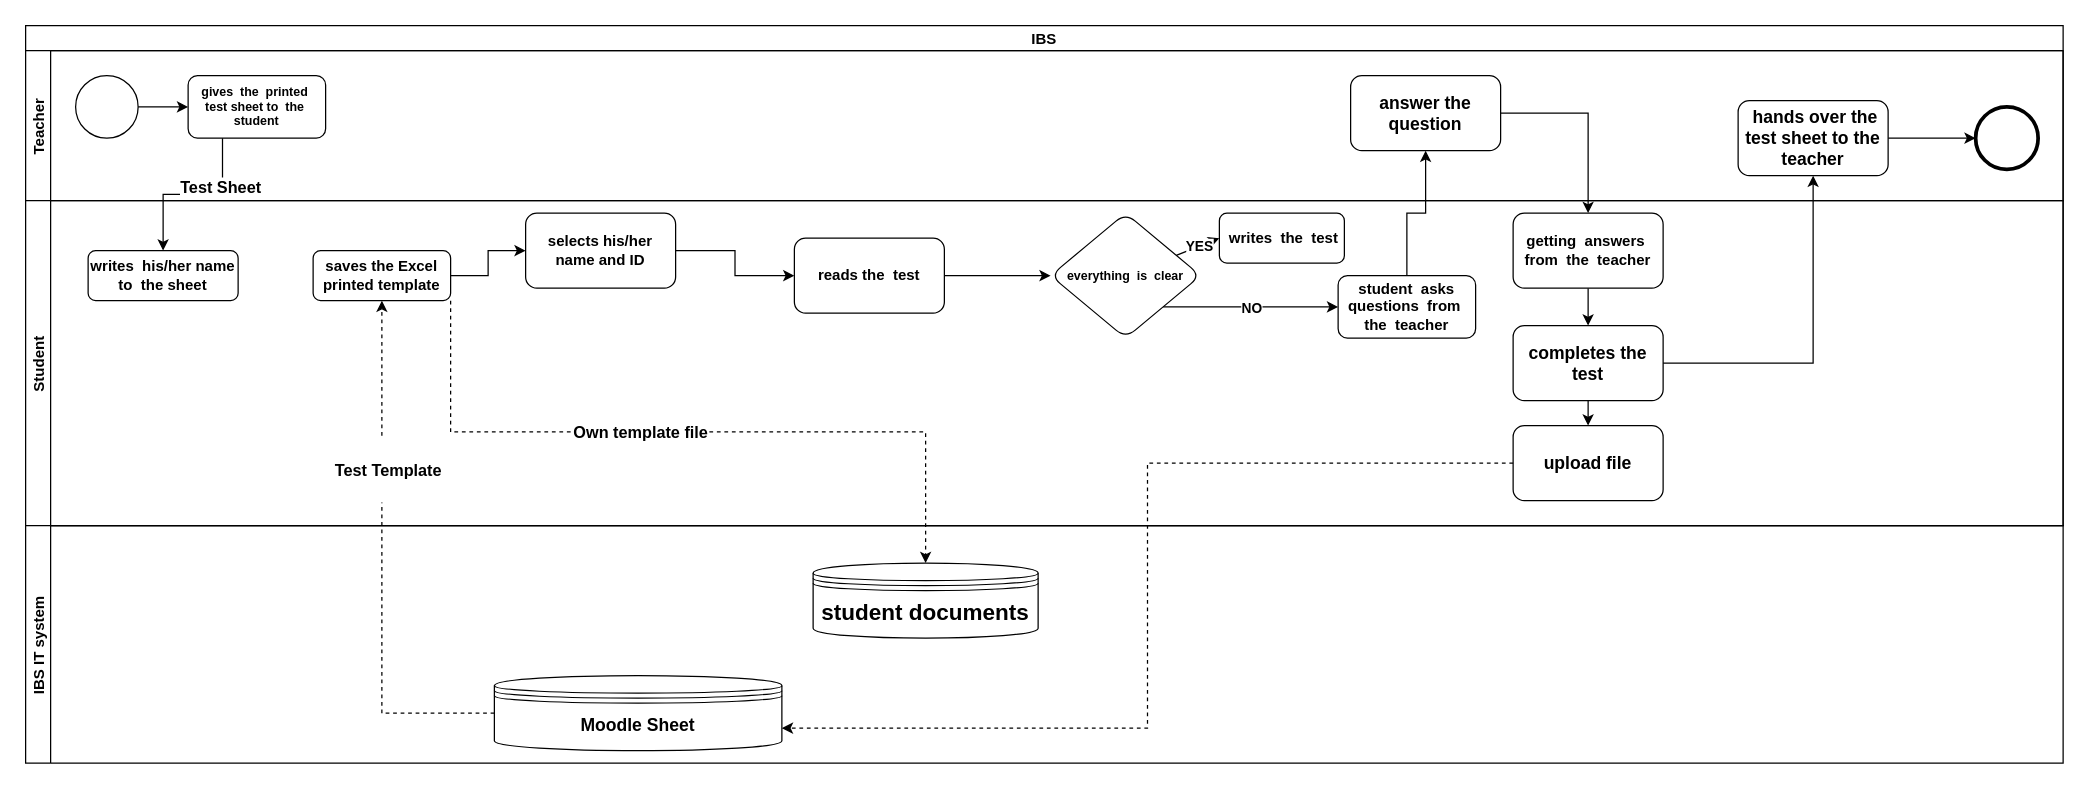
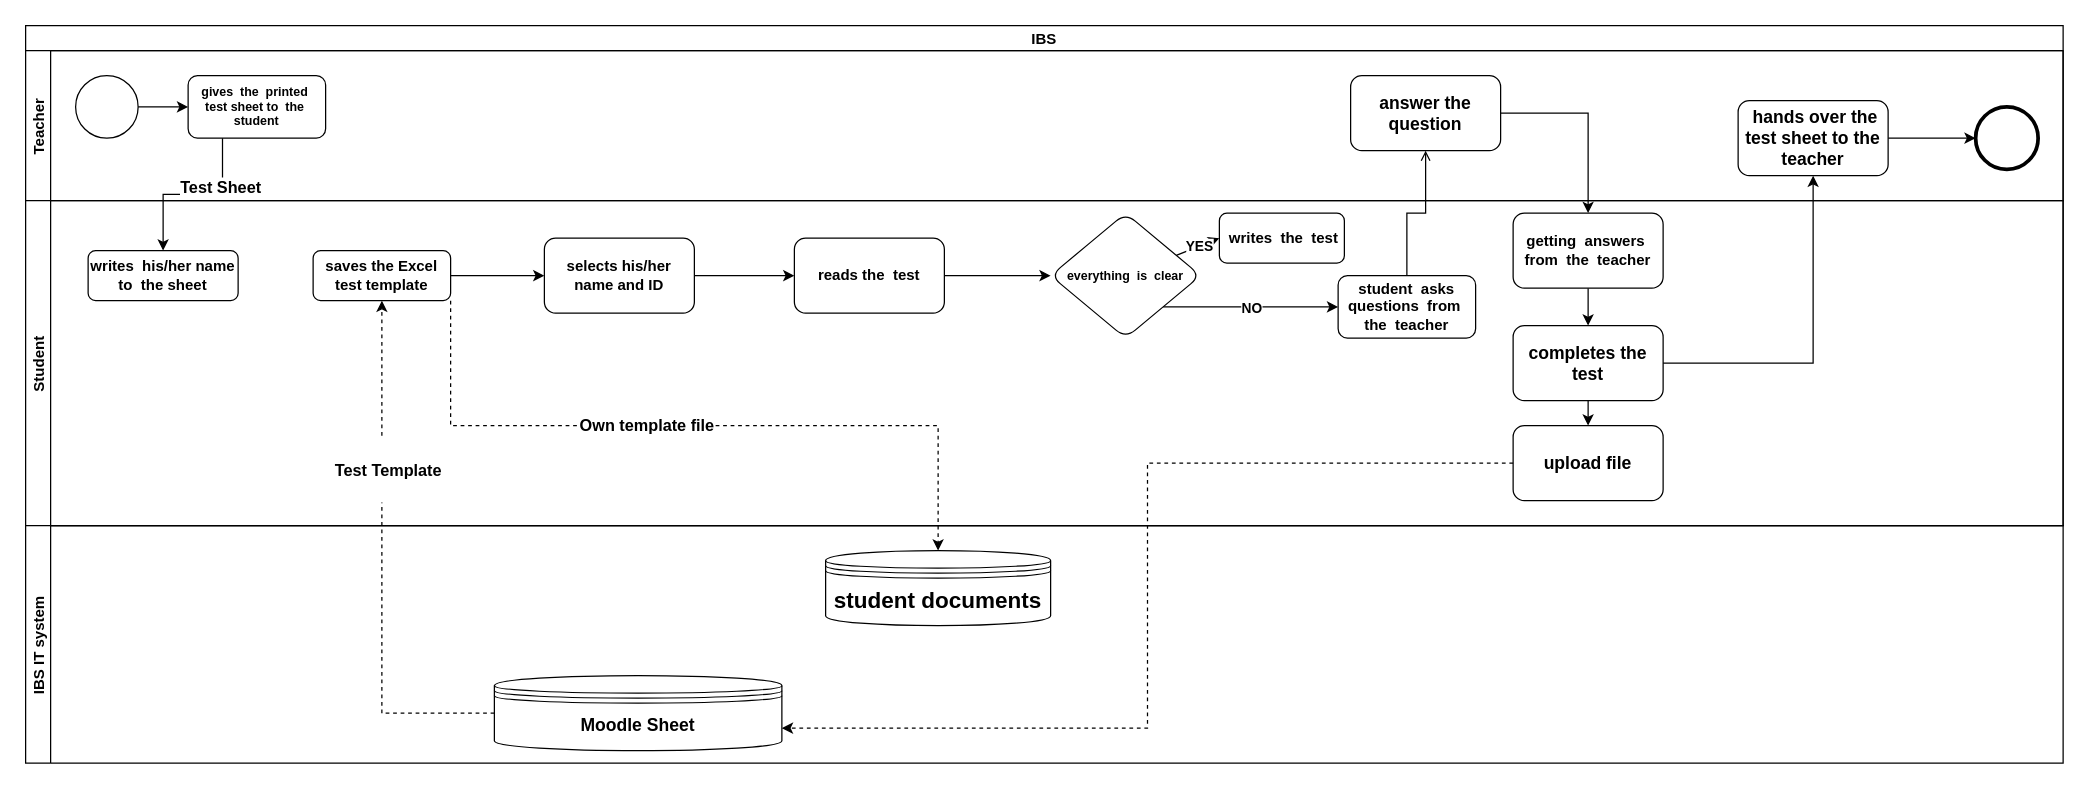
(1426, 161) -> (1426, 157)
(601, 251) -> (619, 276)
(382, 276) -> (382, 276)
(926, 601) -> (938, 588)
